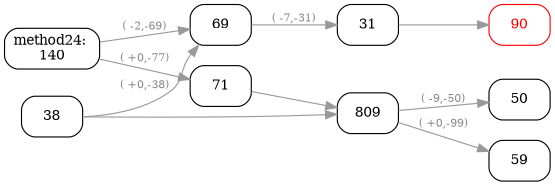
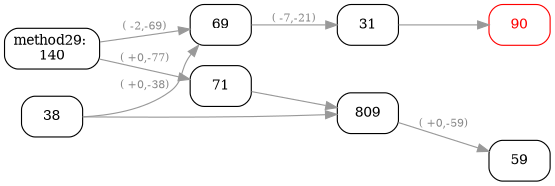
(294, 19) -> (294, 19)
(52, 49) -> (52, 49)
(520, 100) -> none
(444, 124) -> (444, 124)
